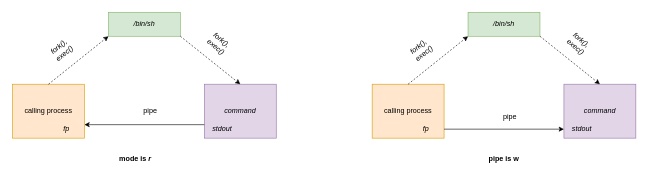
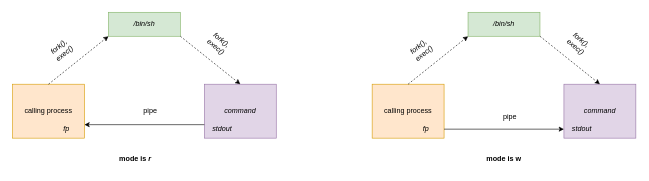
(504, 159) -> (504, 159)
